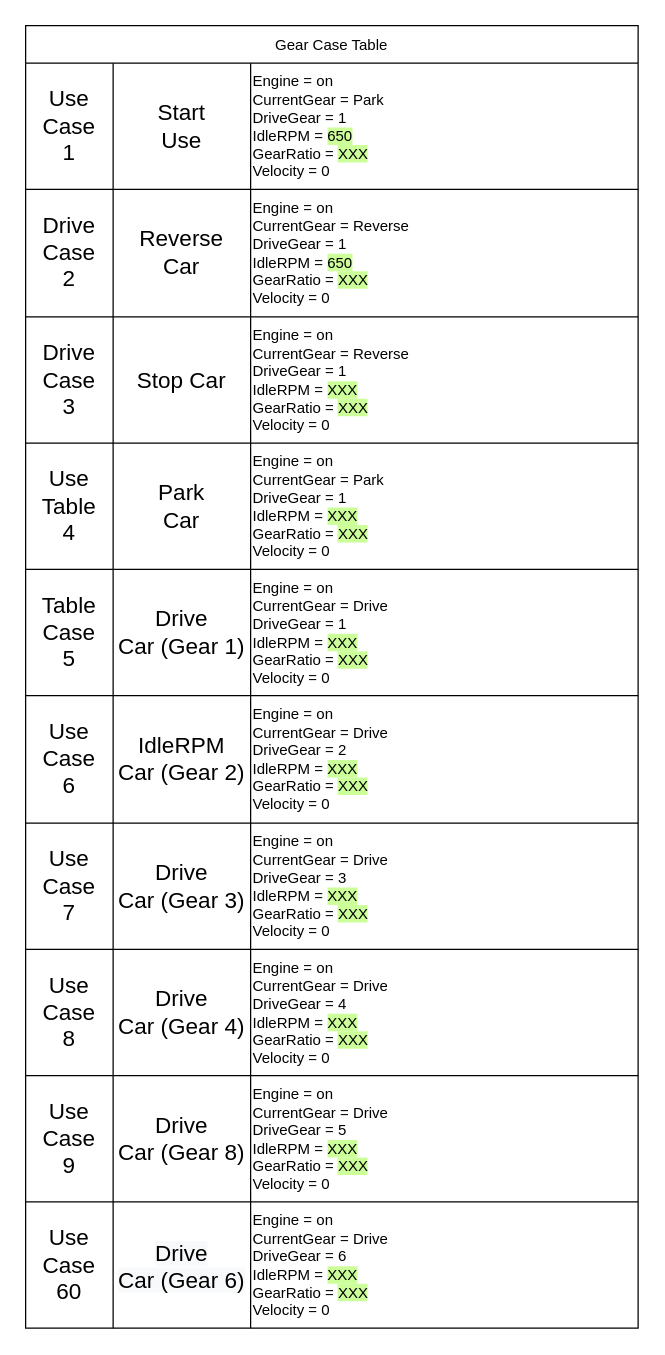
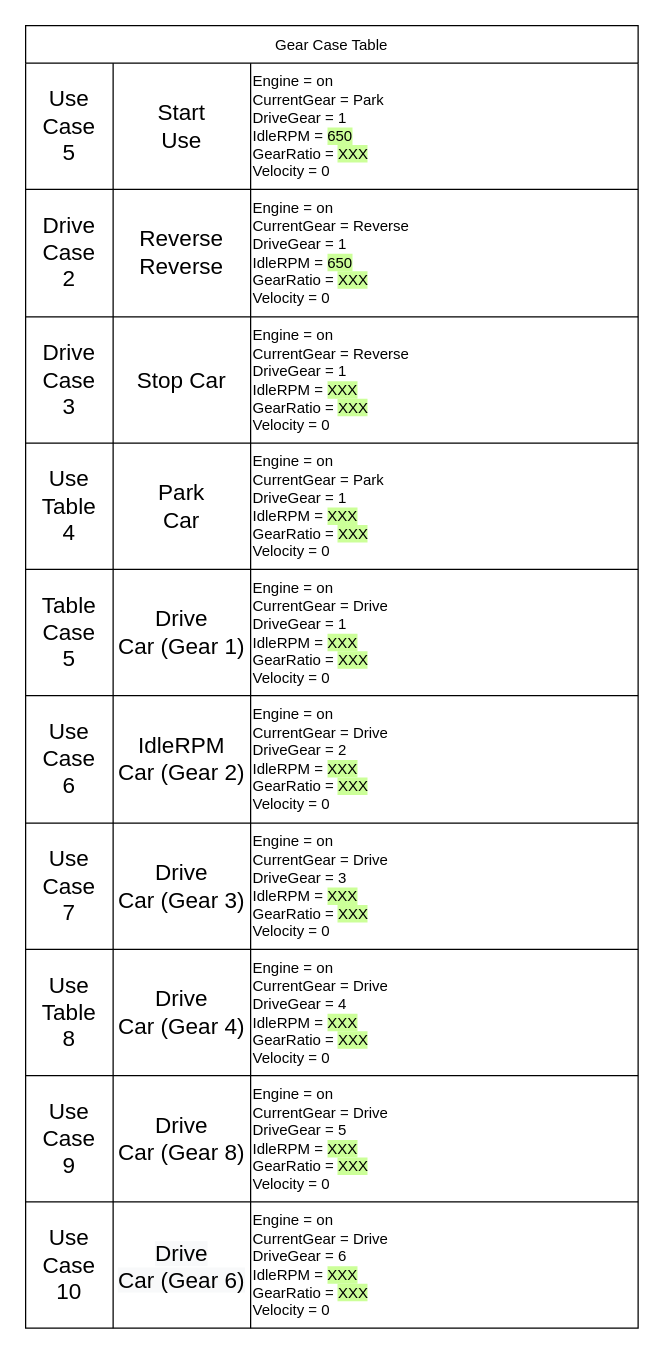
(69, 127) -> (69, 127)
(182, 253) -> (182, 253)
(69, 1013) -> (69, 1013)
(69, 1266) -> (69, 1266)
